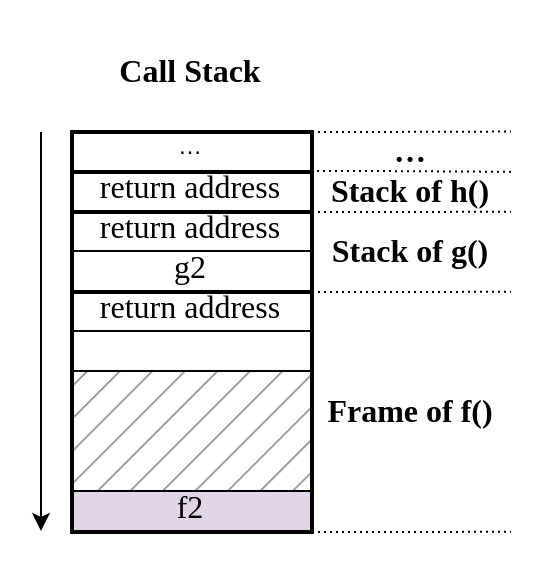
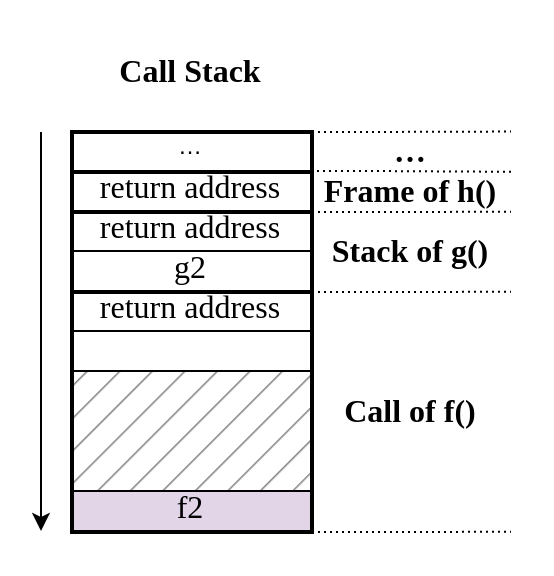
(411, 191) -> (411, 191)
(411, 411) -> (411, 411)
